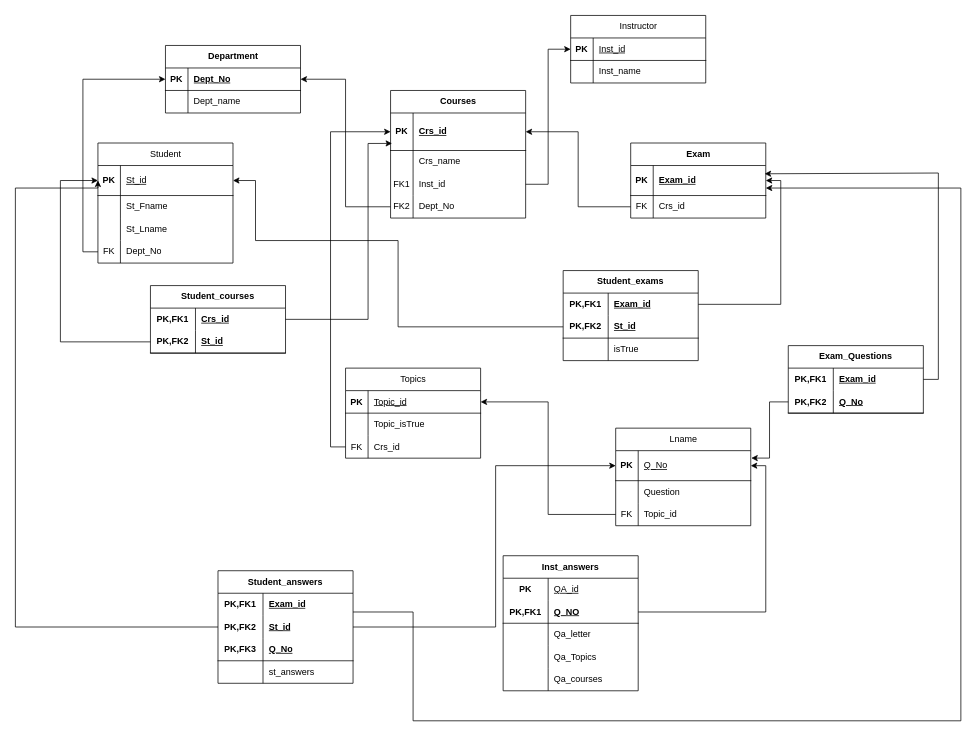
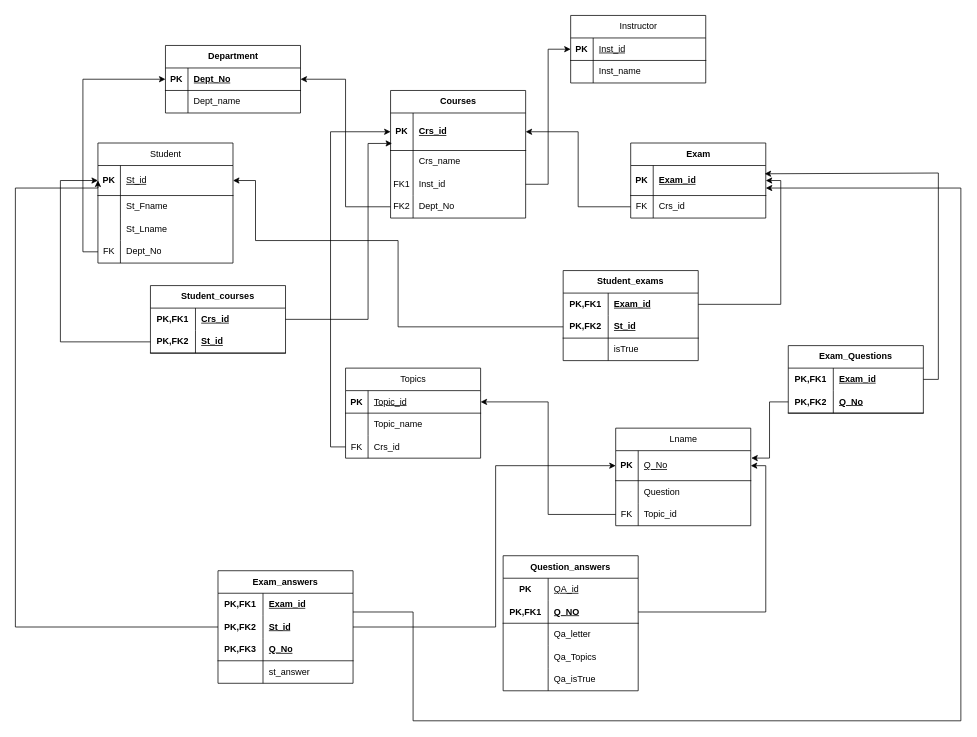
(402, 424) -> (398, 424)
(570, 567) -> (570, 567)
(285, 582) -> (285, 582)
(294, 672) -> (292, 672)
(579, 679) -> (575, 679)
